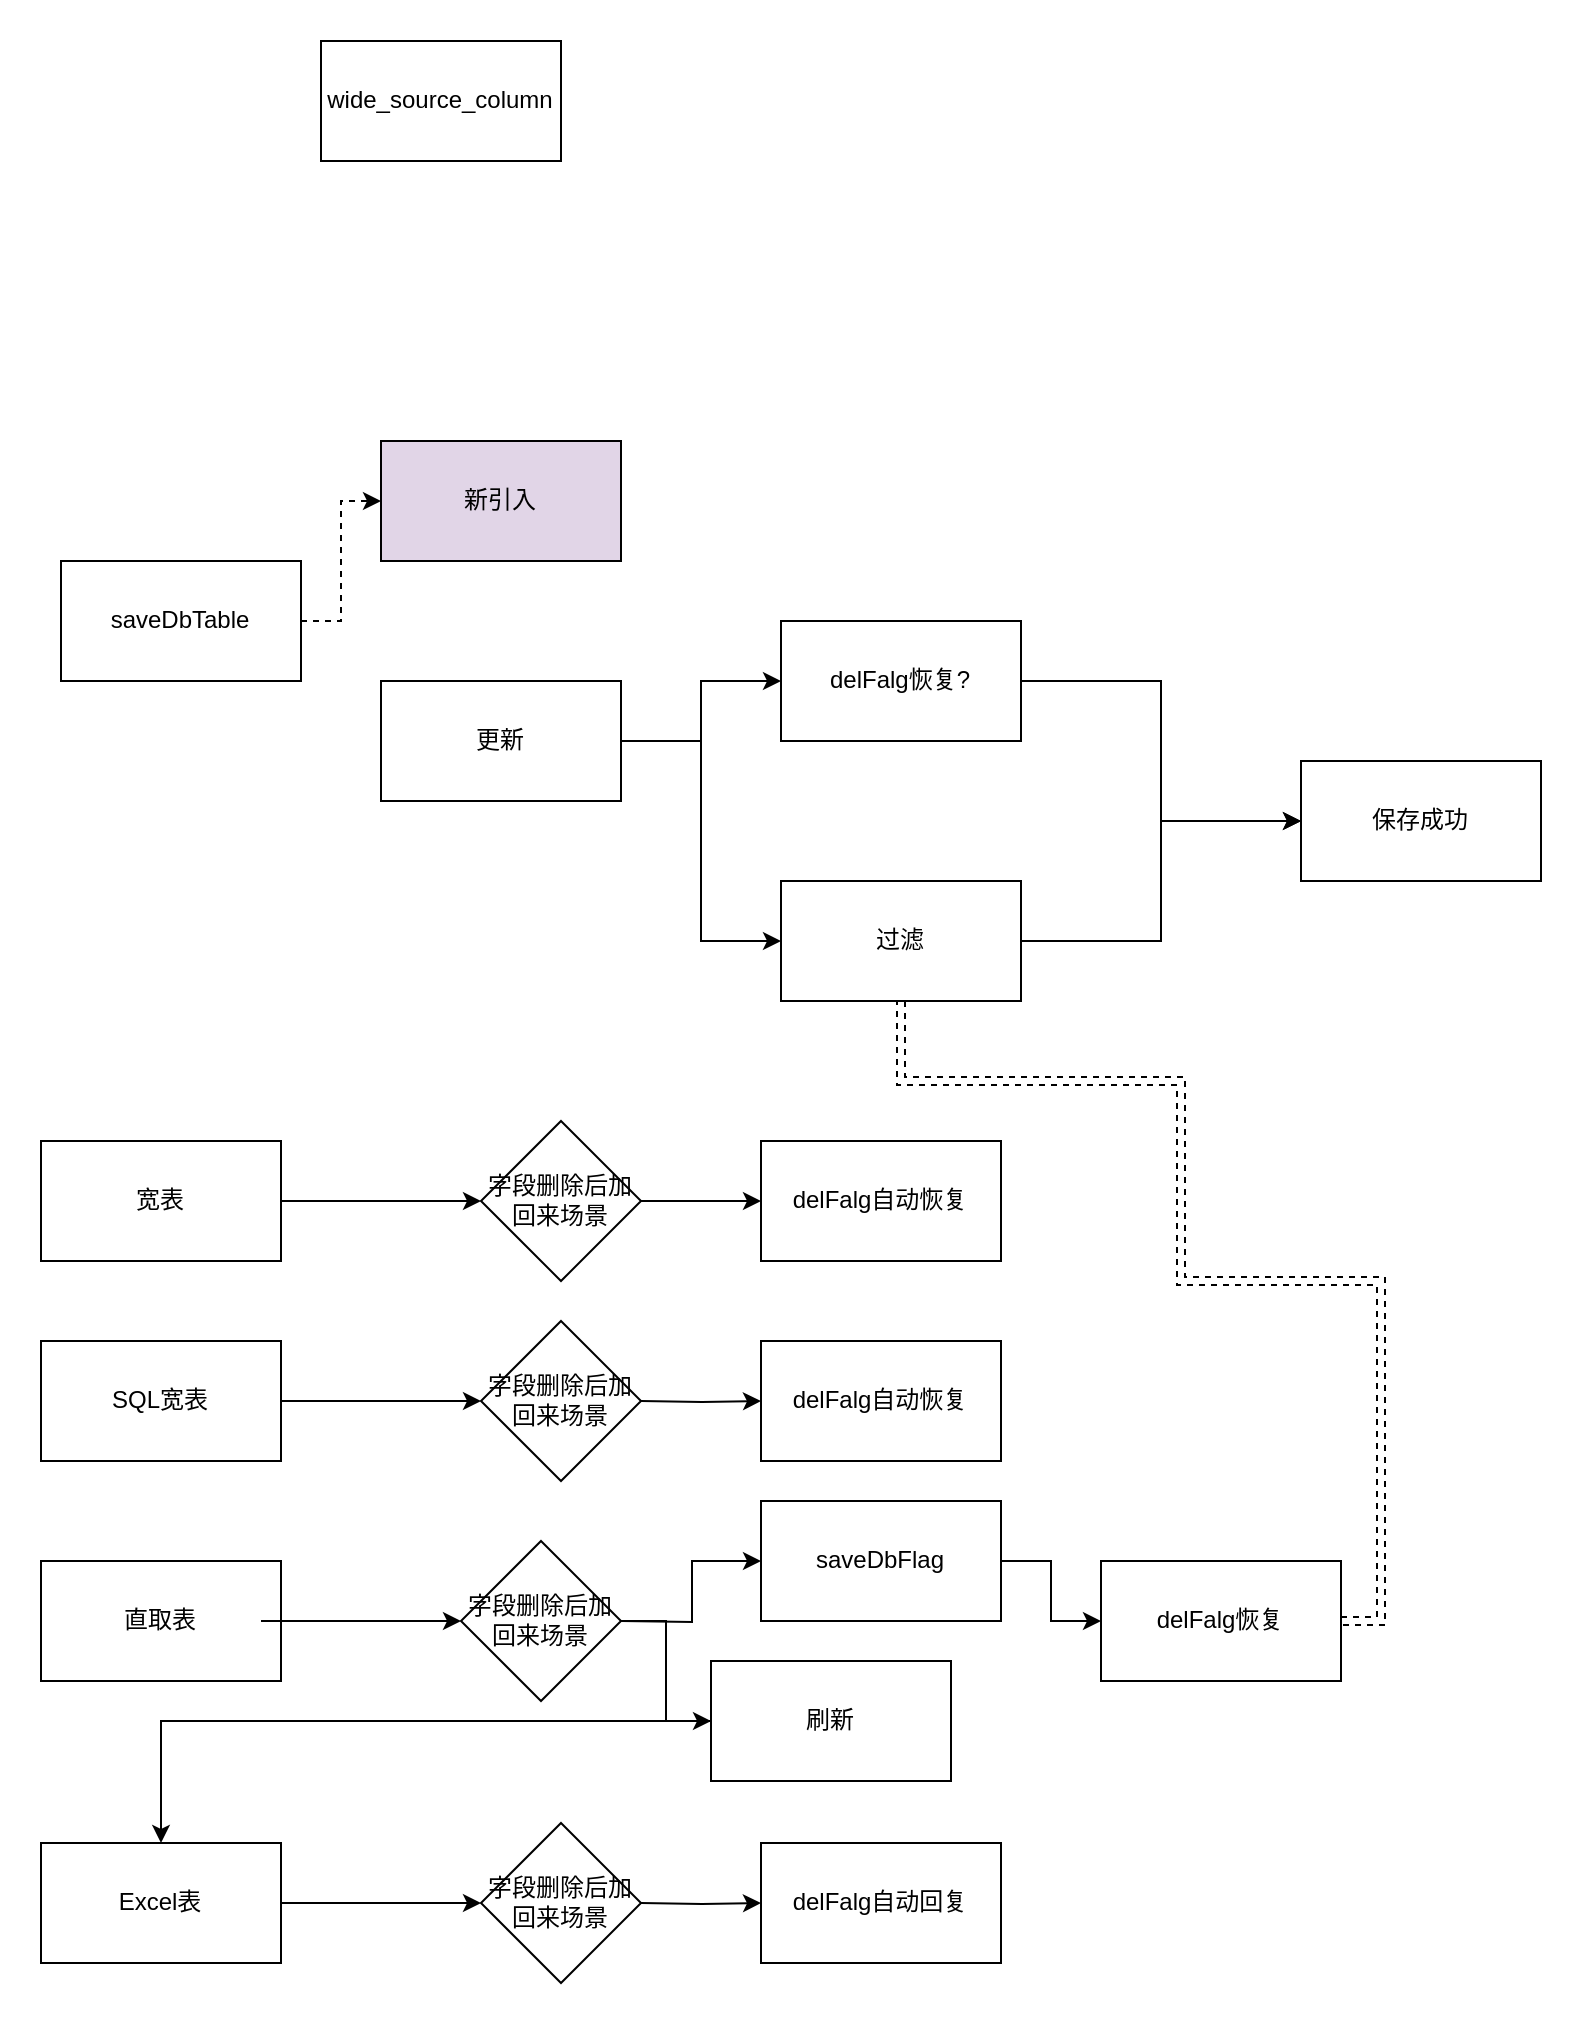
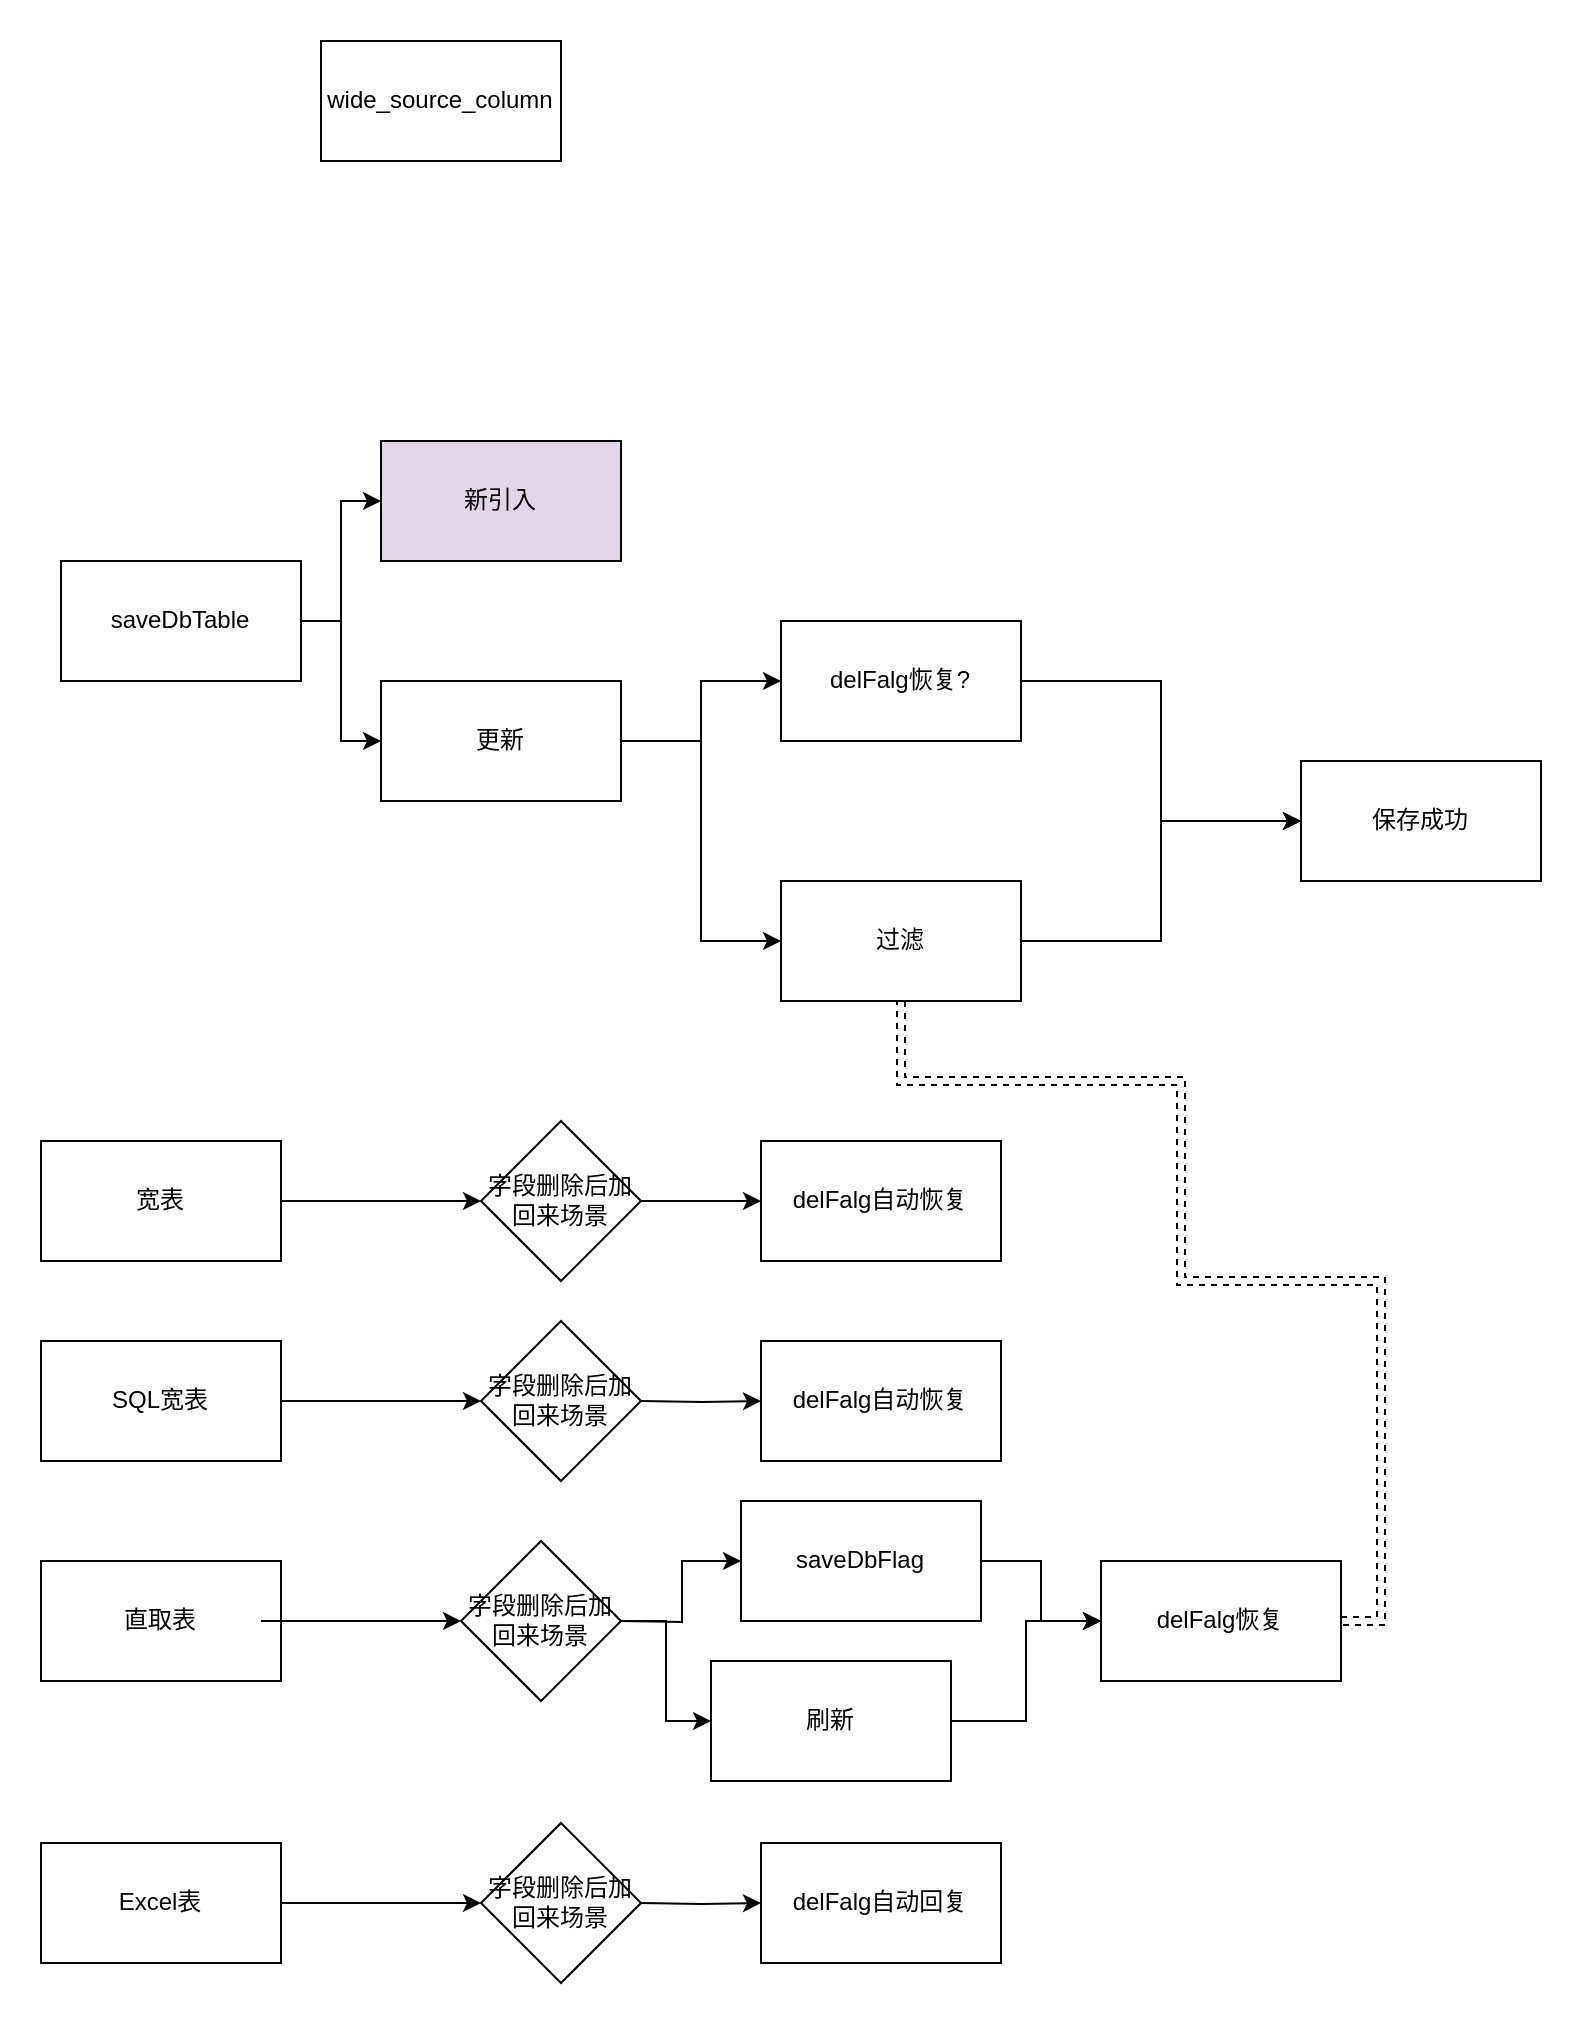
(341, 548) -> (341, 548)
none -> (341, 696)
(881, 1561) -> (861, 1561)
(358, 1721) -> (1026, 1703)
